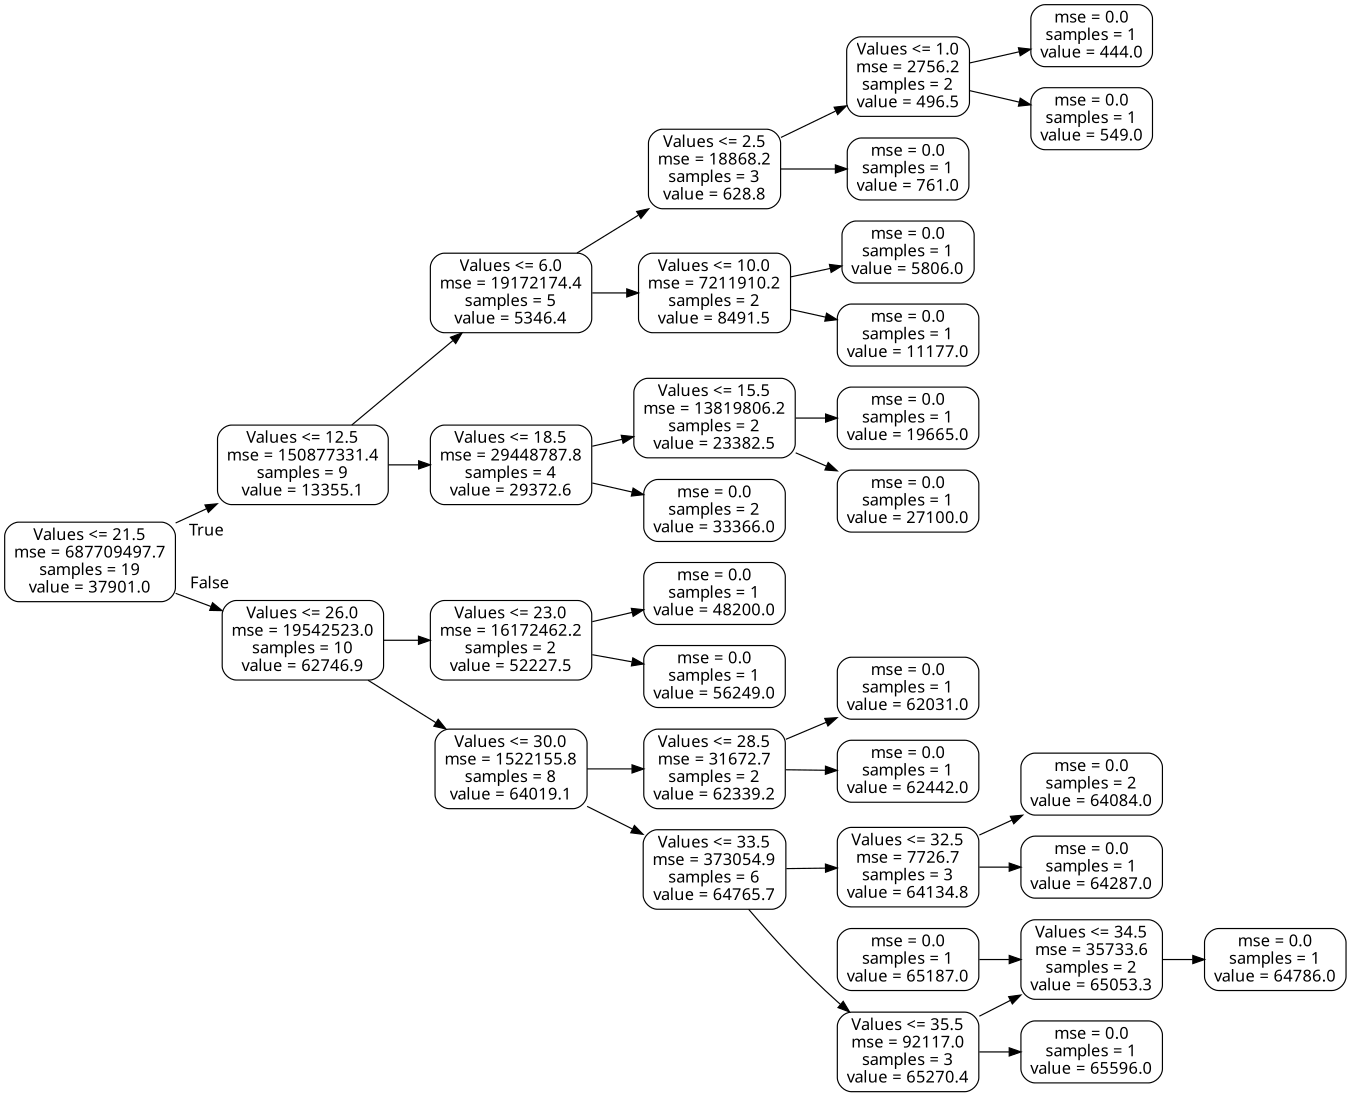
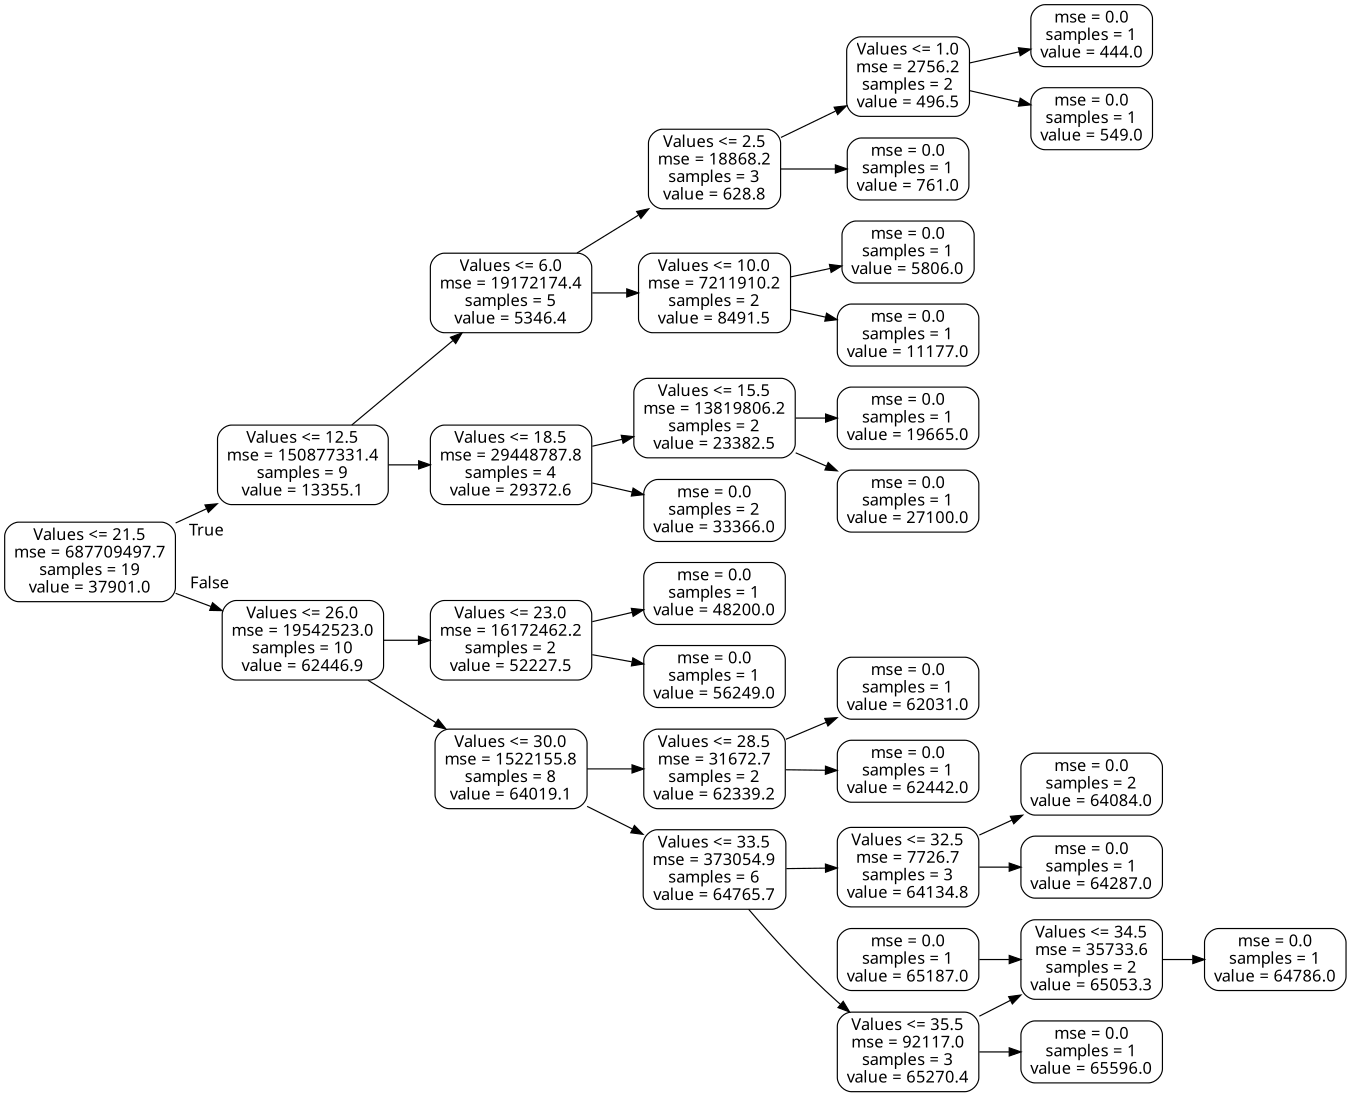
(303, 640) -> (303, 640)
